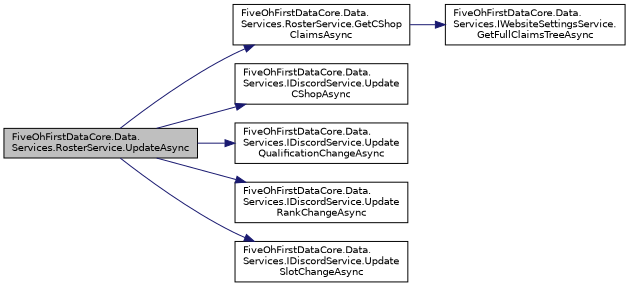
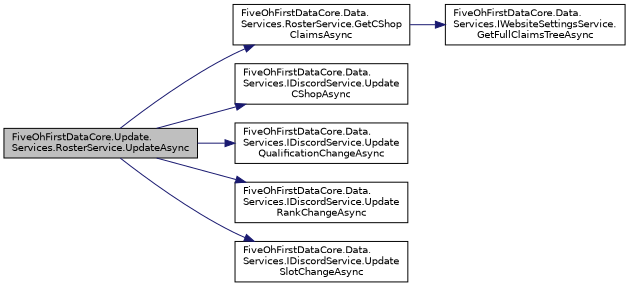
(101, 143) -> (101, 143)
